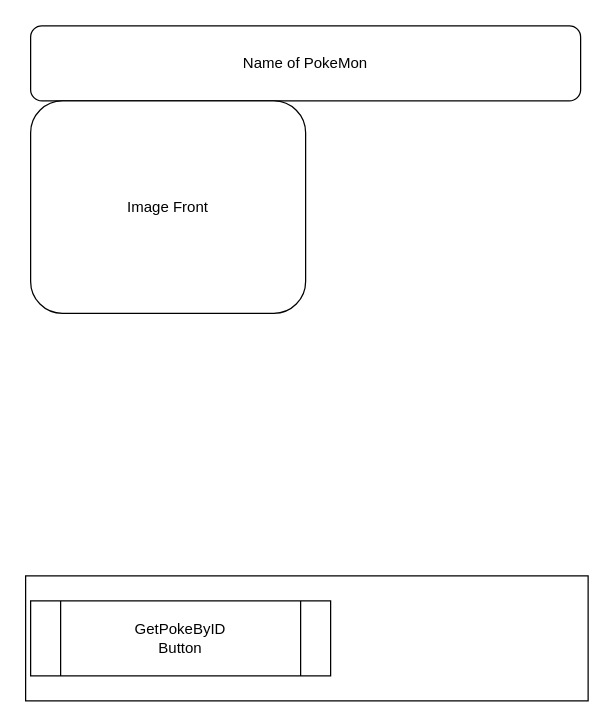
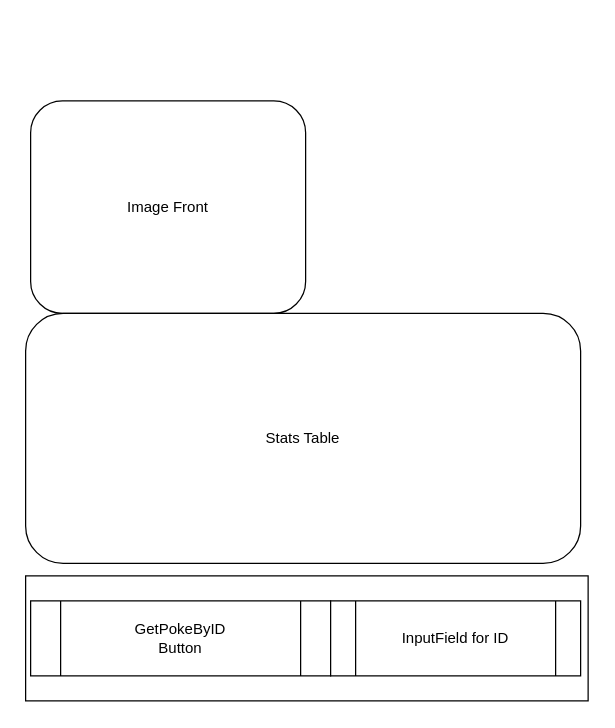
(306, 63) -> none
none -> (303, 438)
none -> (456, 638)
